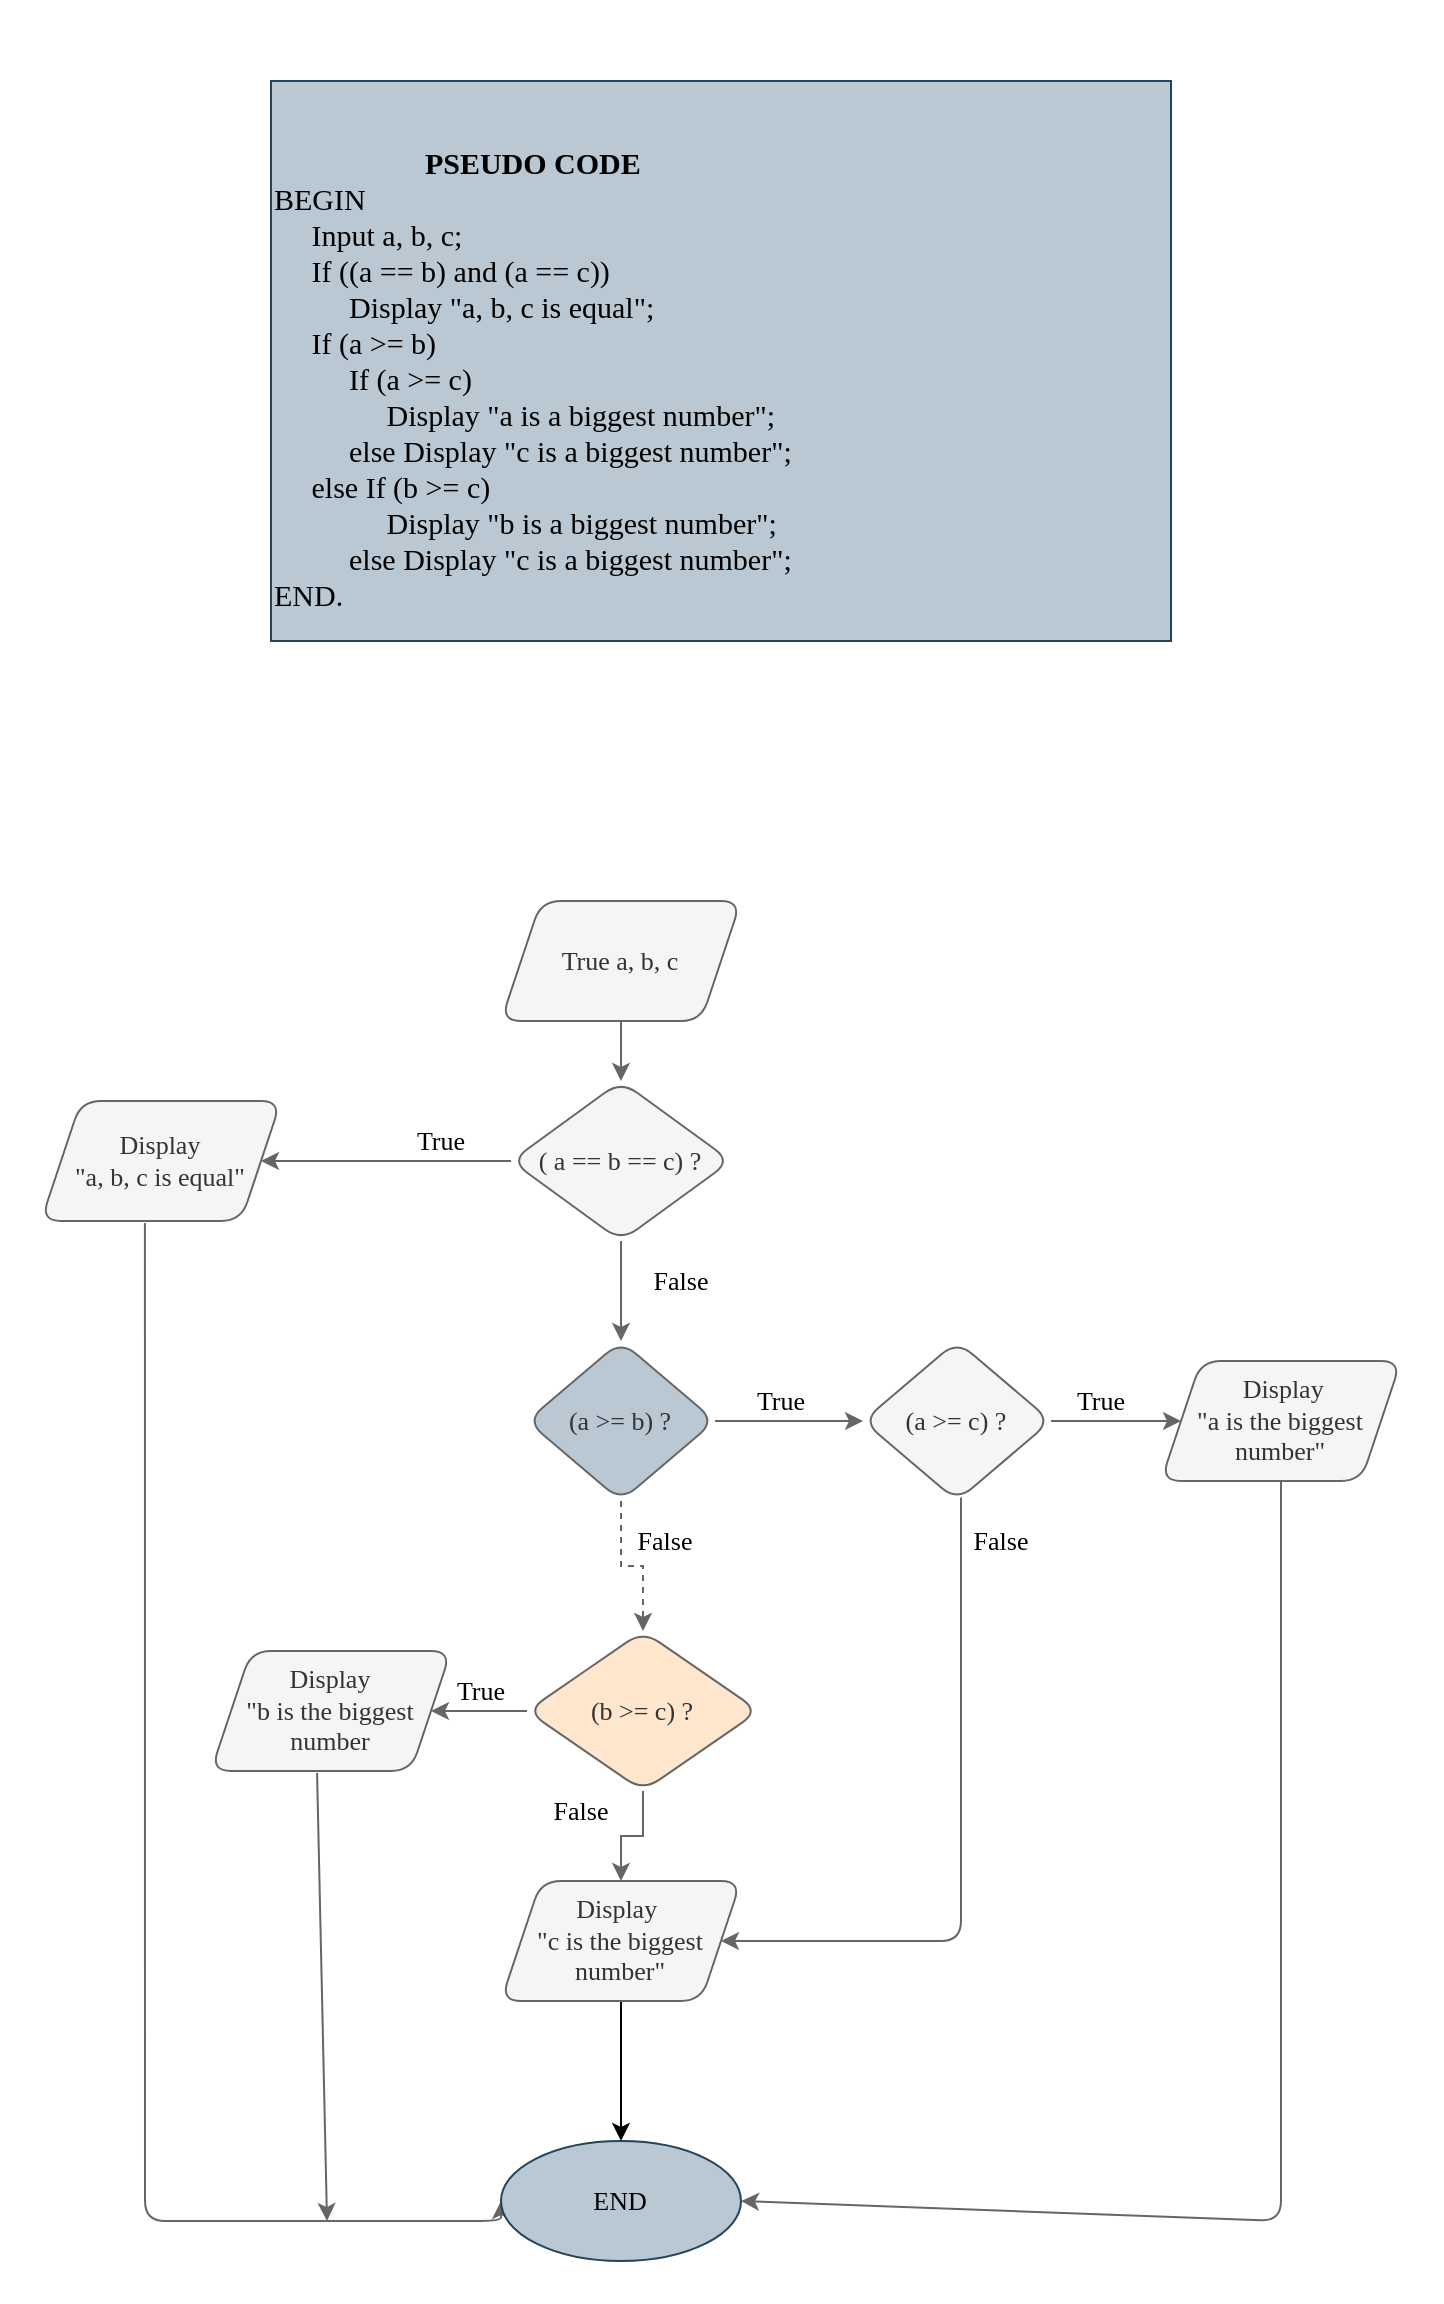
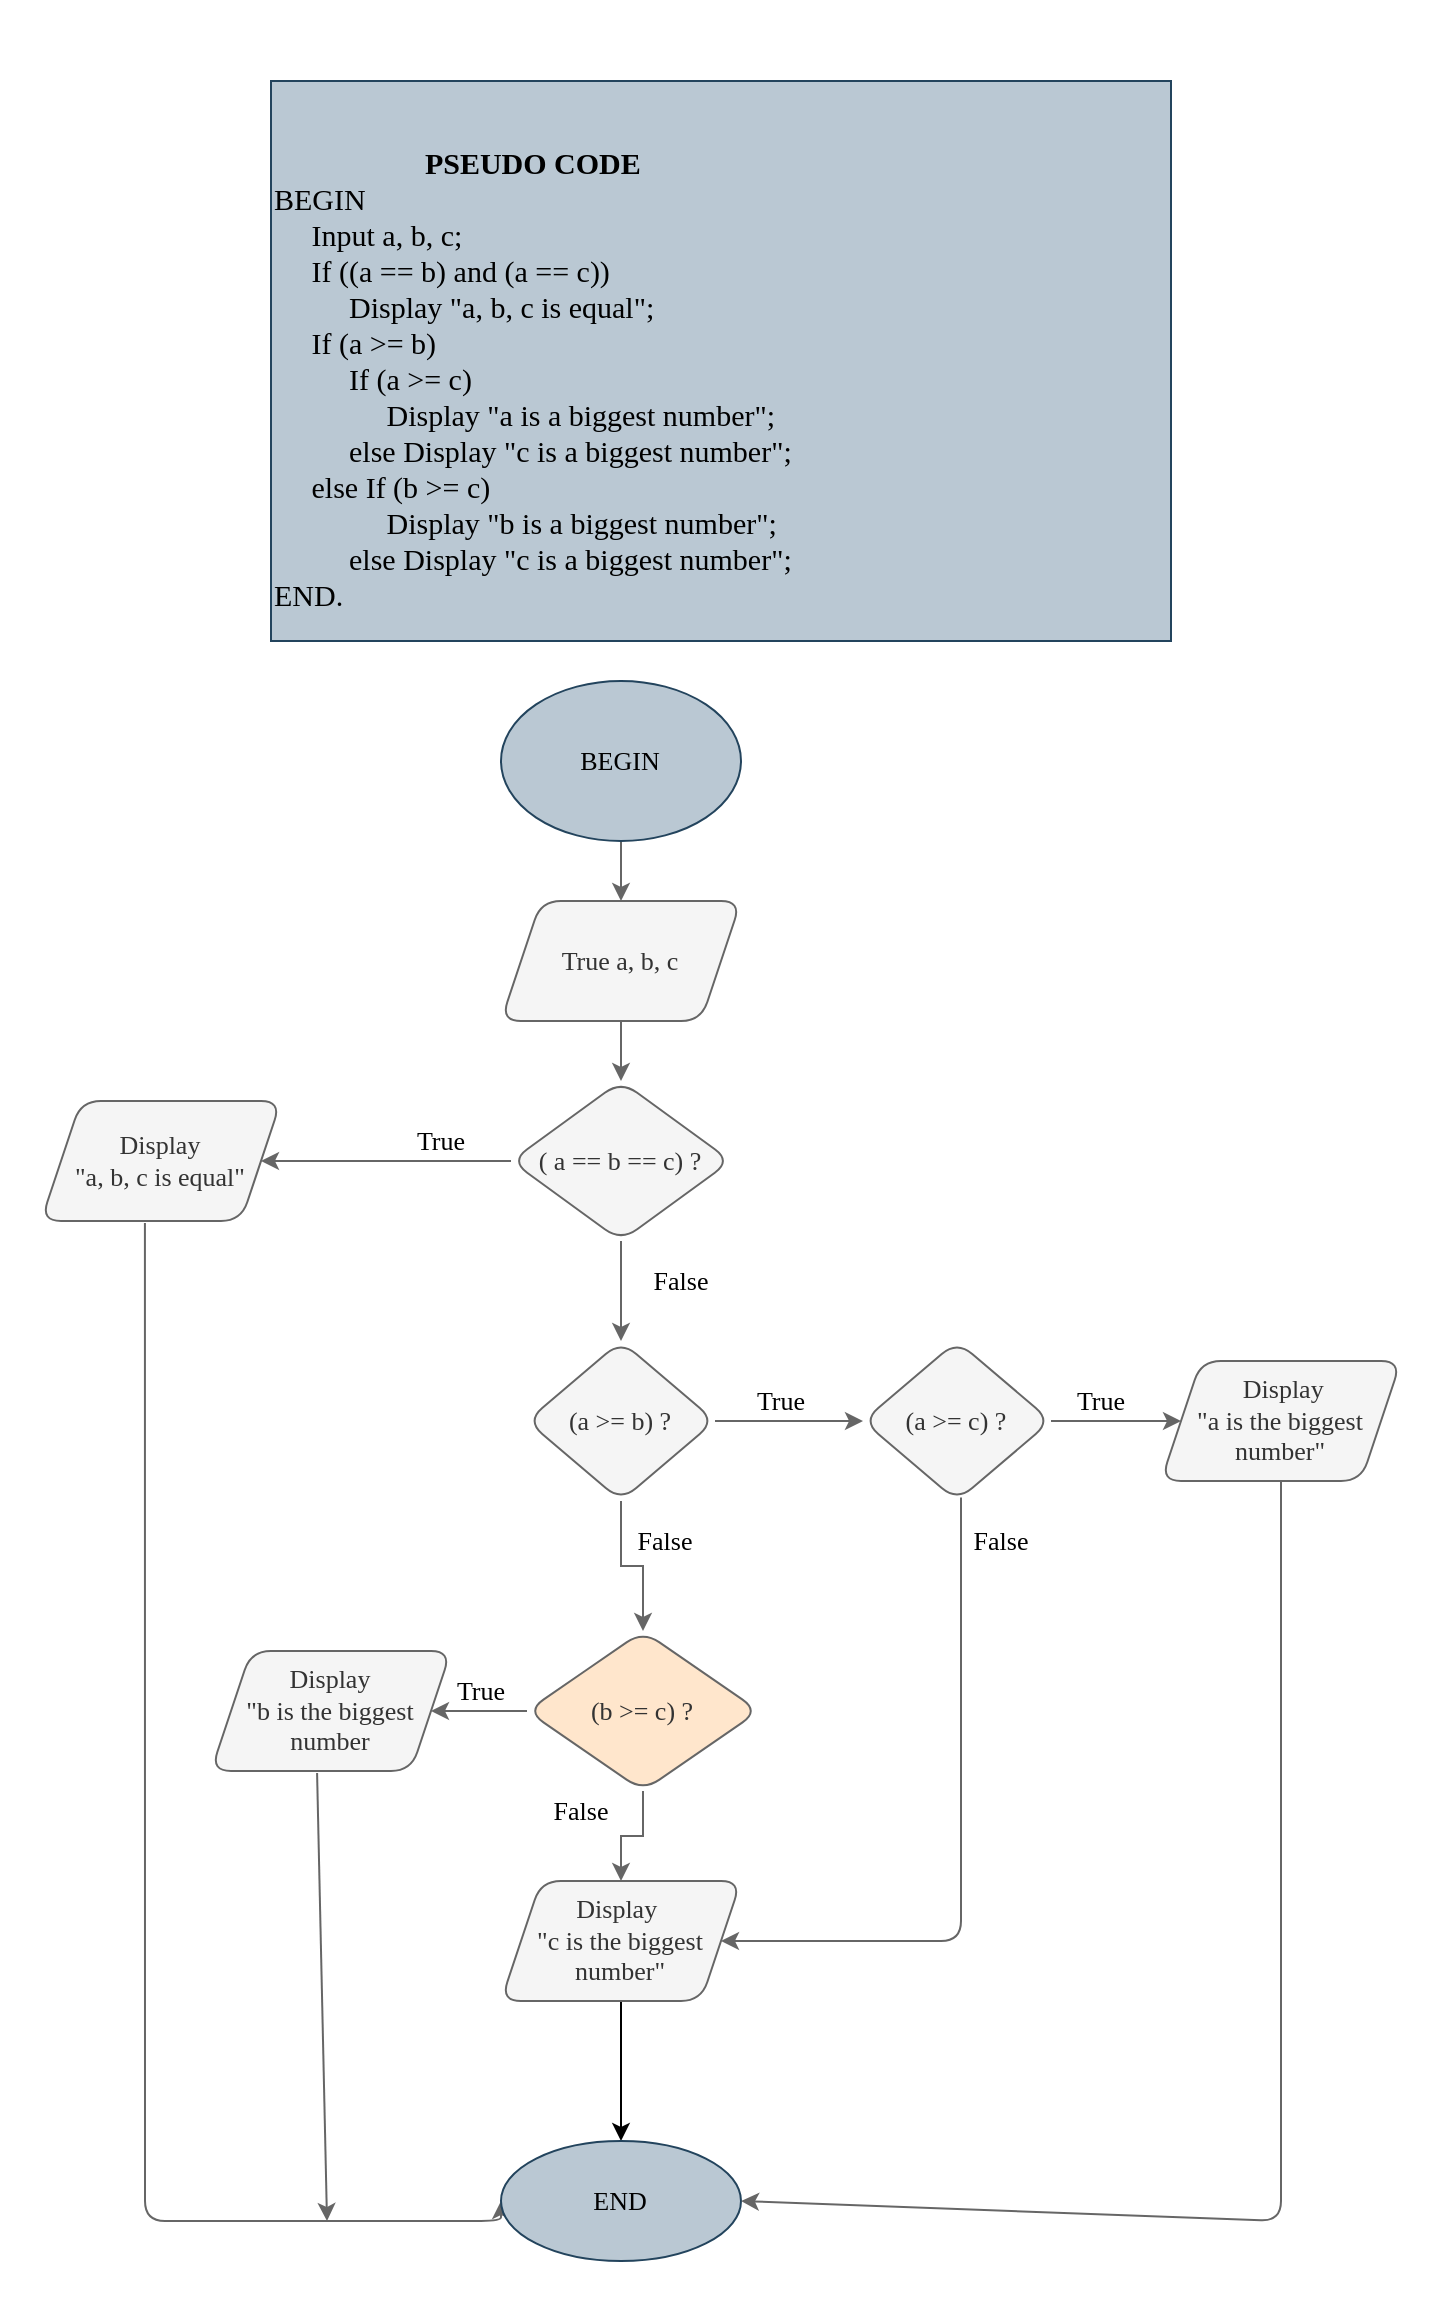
none -> (621, 761)
none -> (621, 878)
(621, 1421) -> (621, 1421)
(624, 1566) -> (624, 1566)
